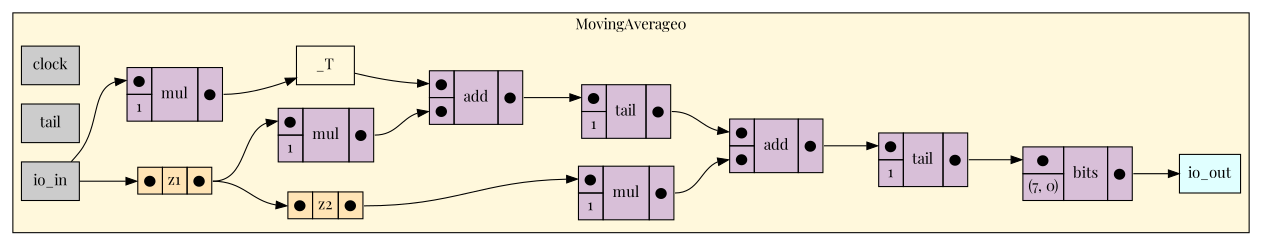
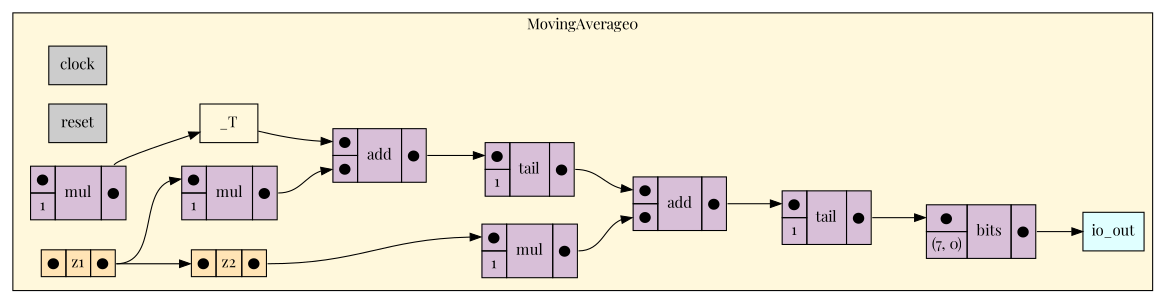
(50, 123) -> (78, 123)
(50, 181) -> none
